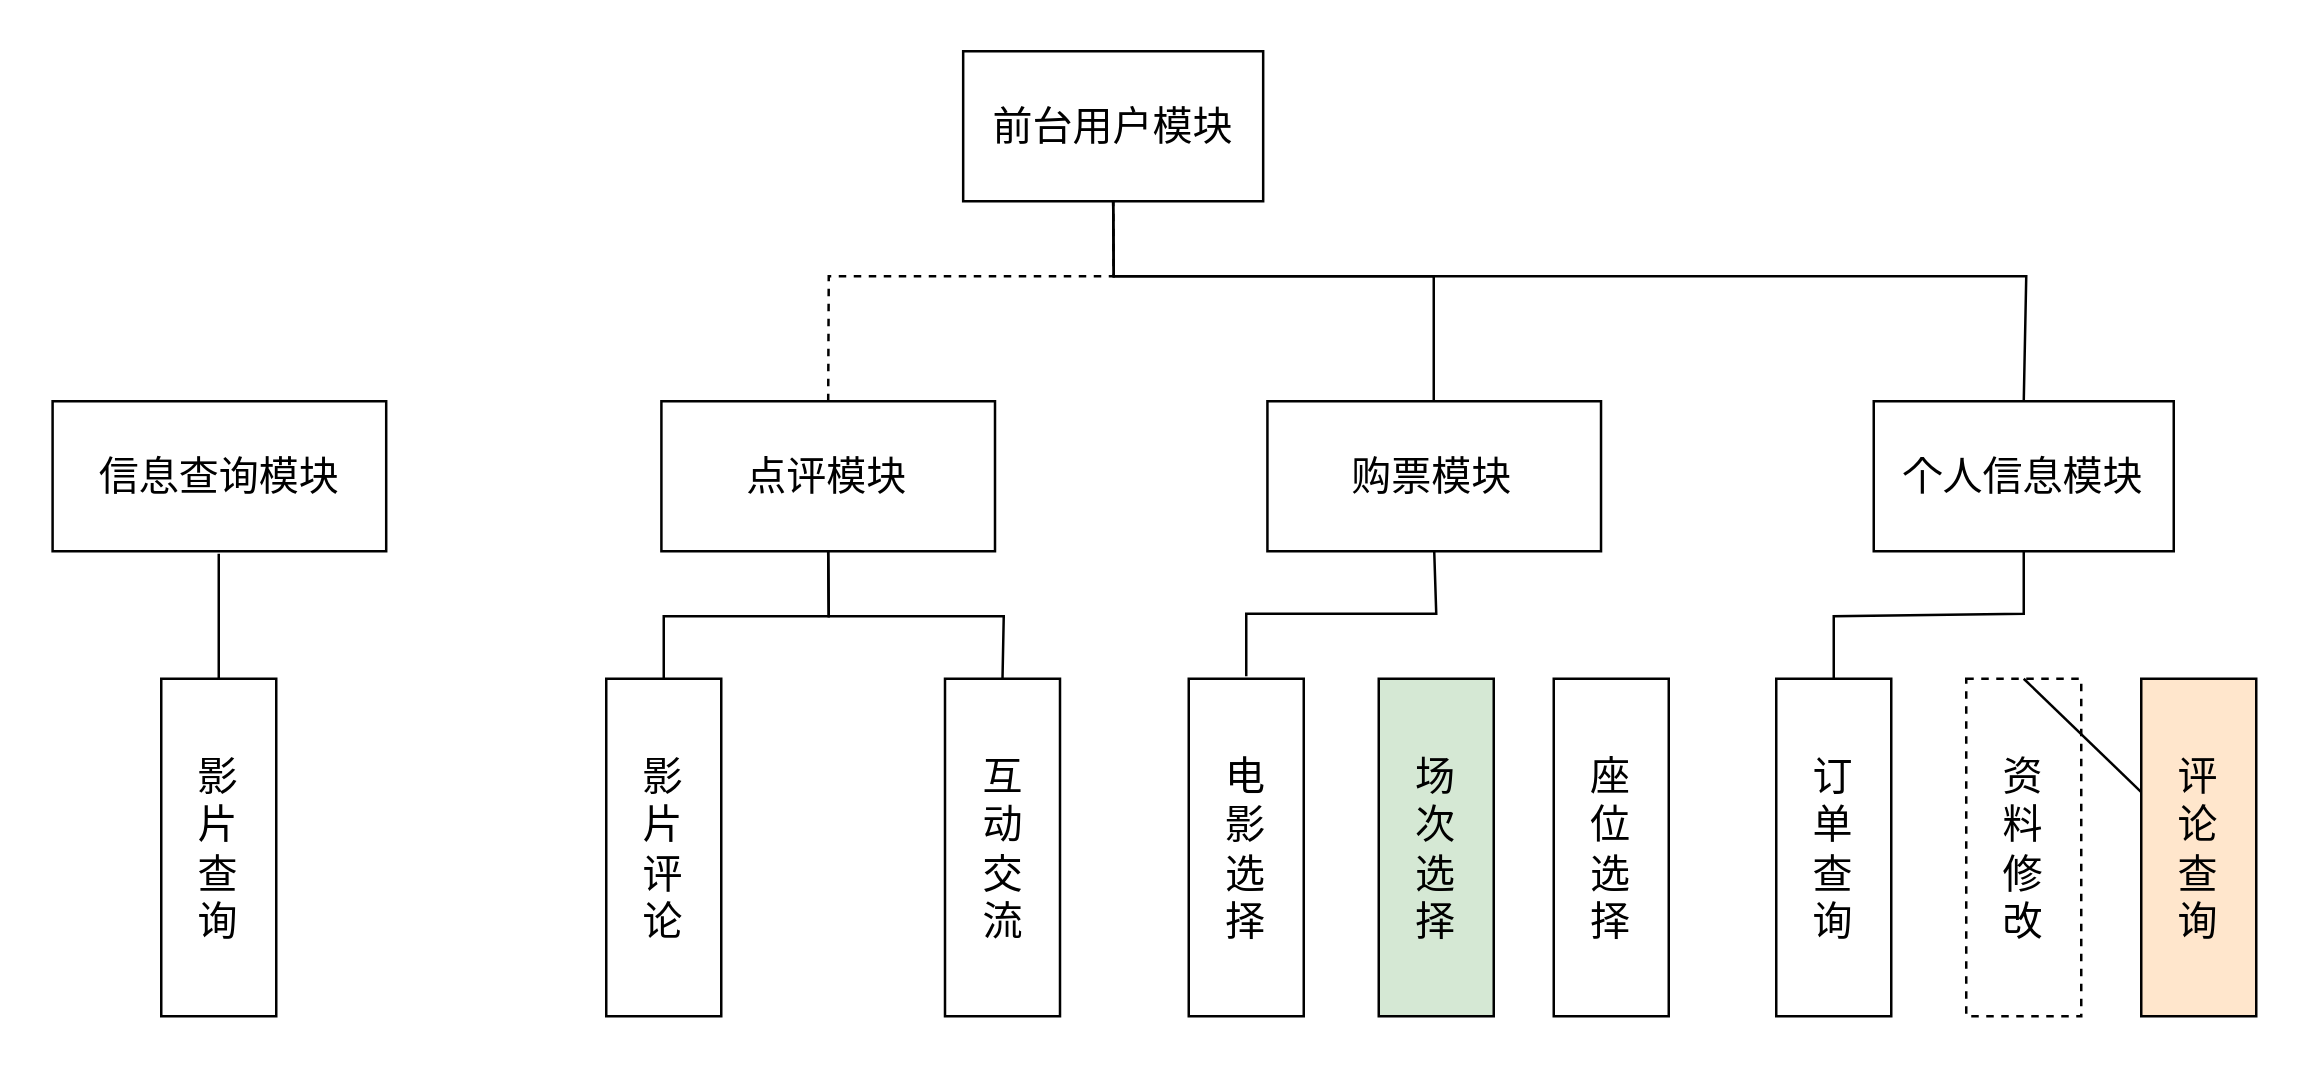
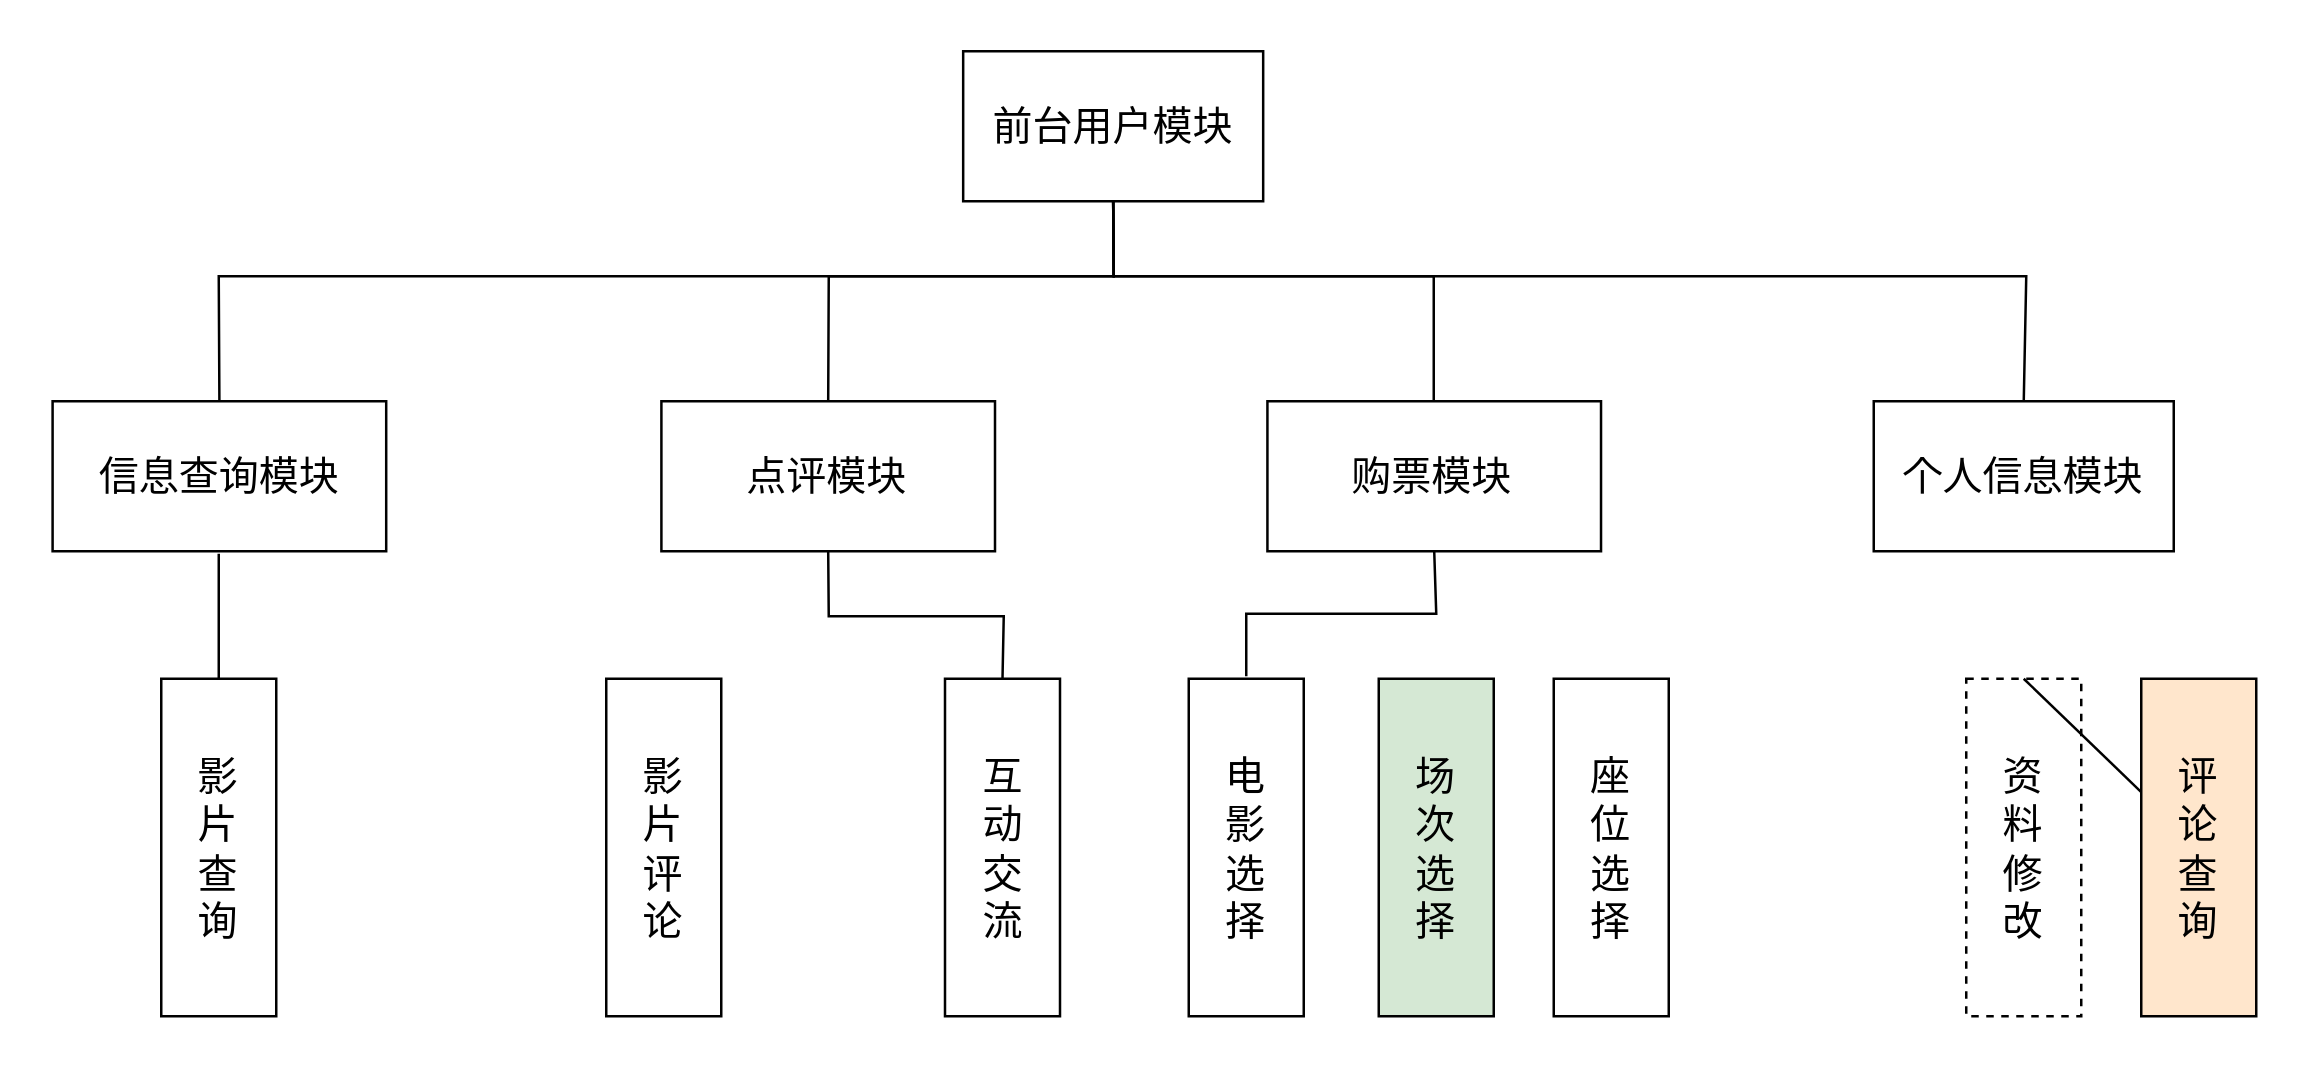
none -> (458, 276)
(828, 339) -> (828, 339)
(1929, 615) -> none
(713, 616) -> none
(1834, 848) -> none
